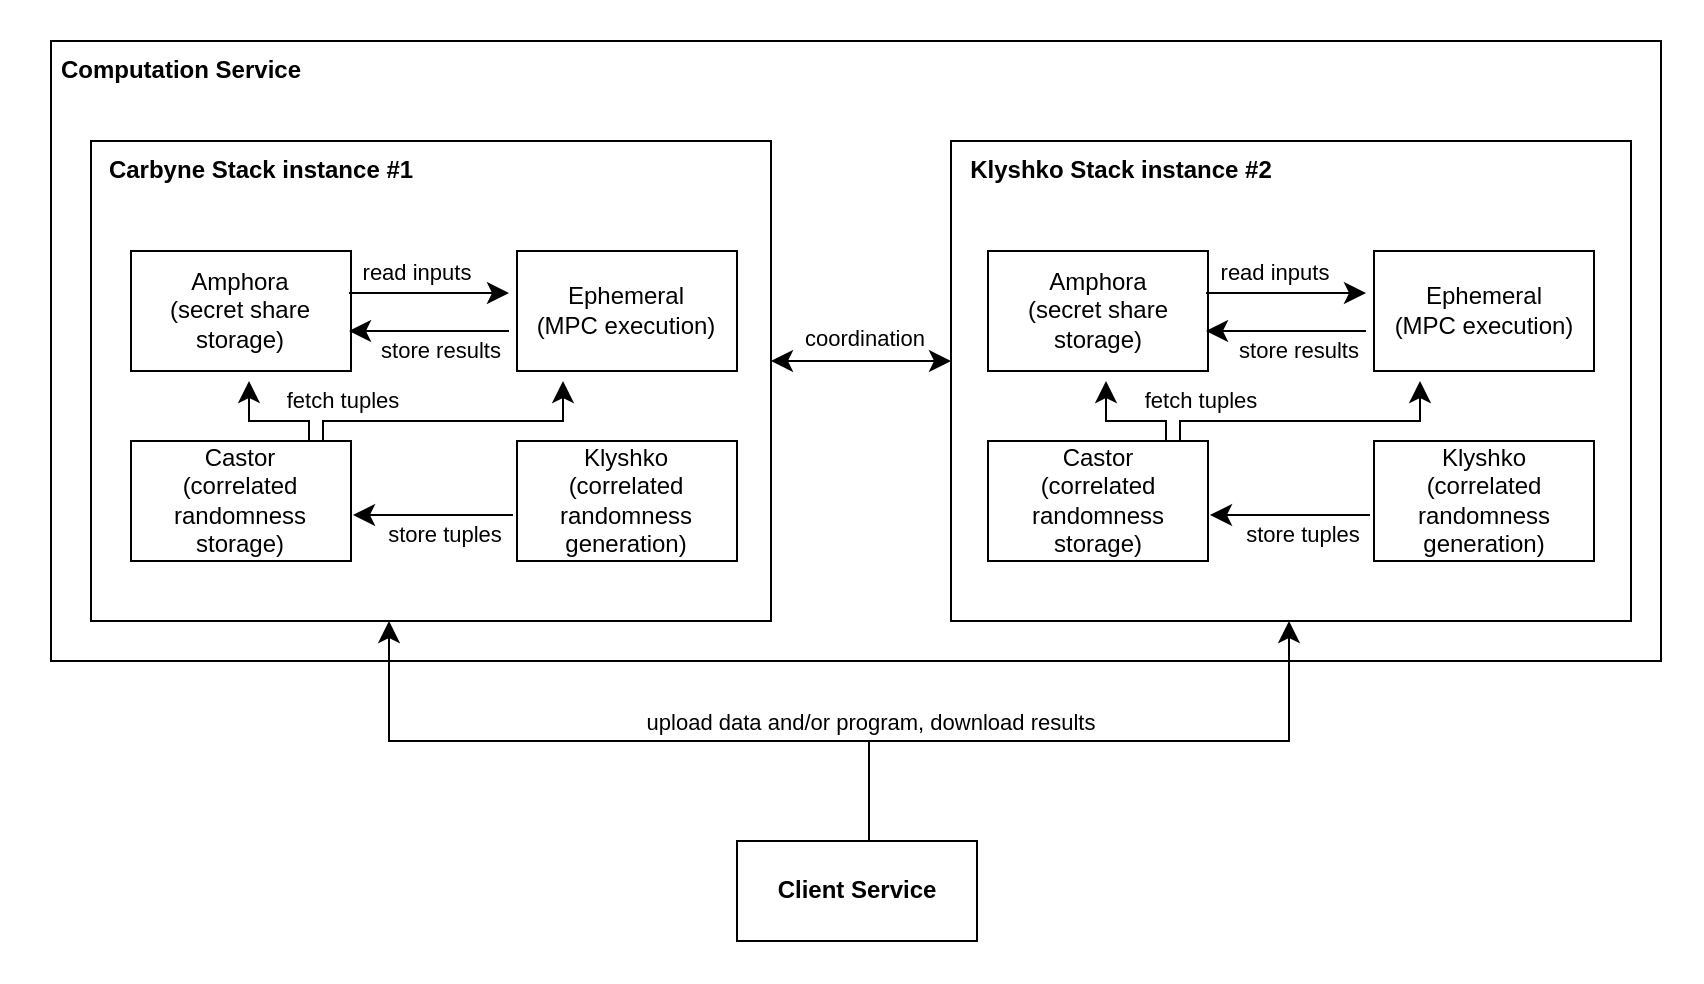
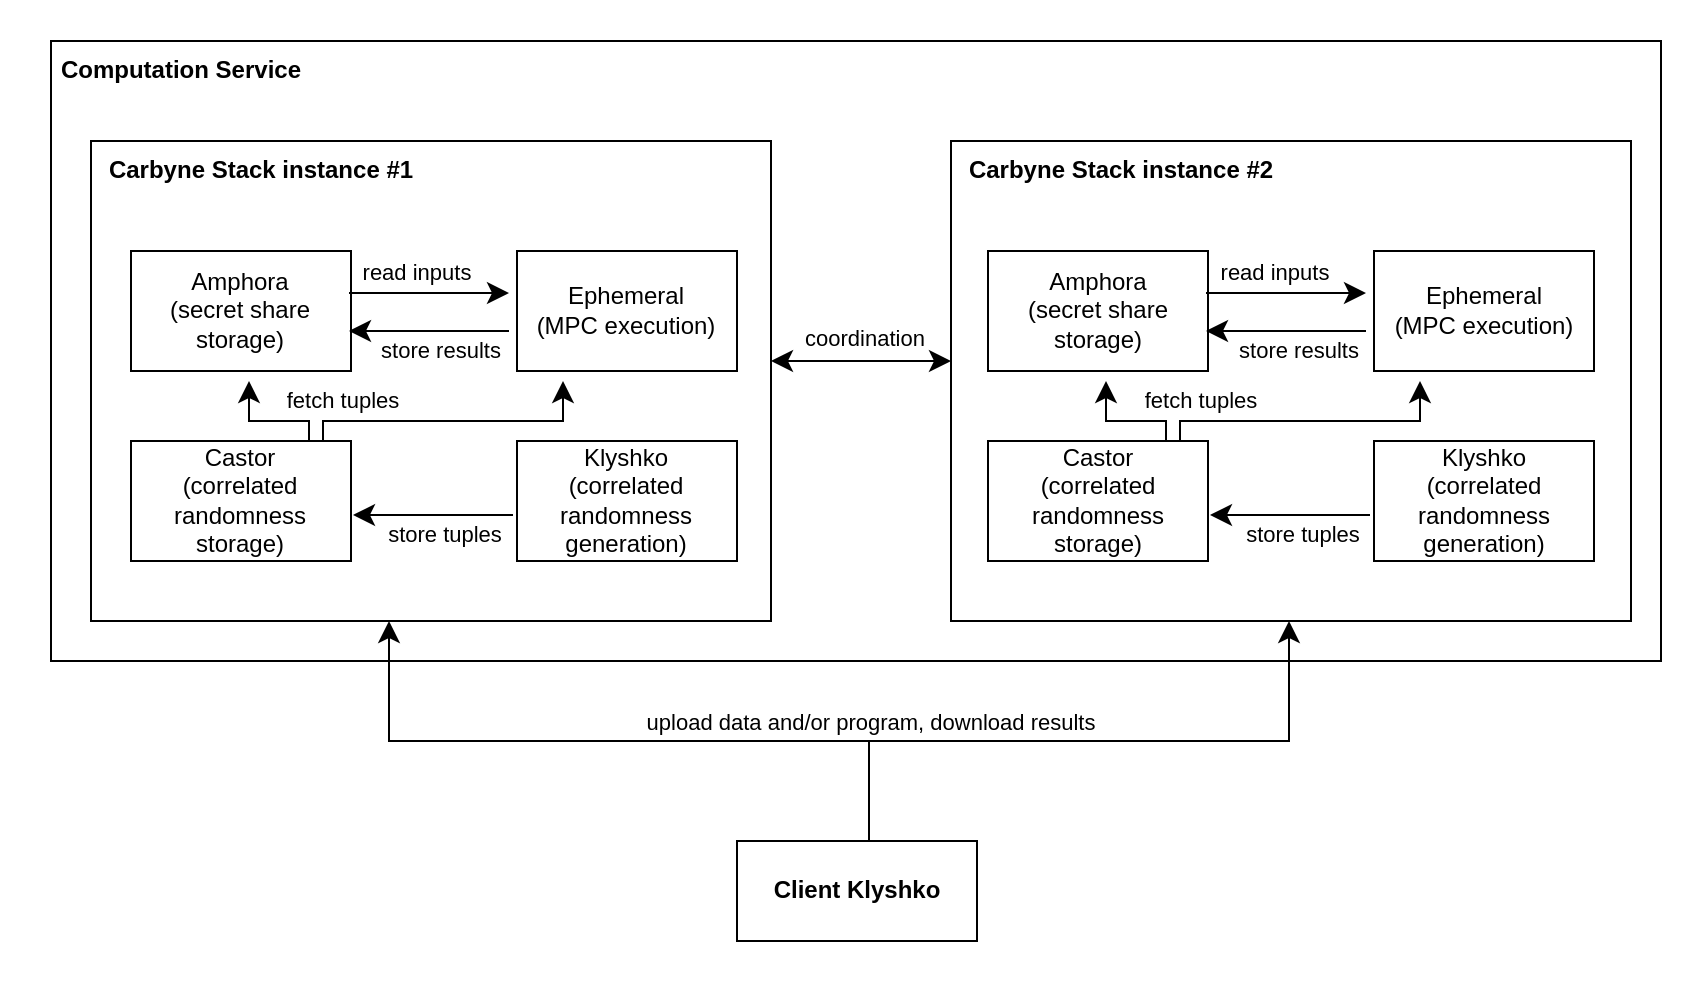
(1122, 171) -> (1122, 171)
(858, 891) -> (858, 891)
